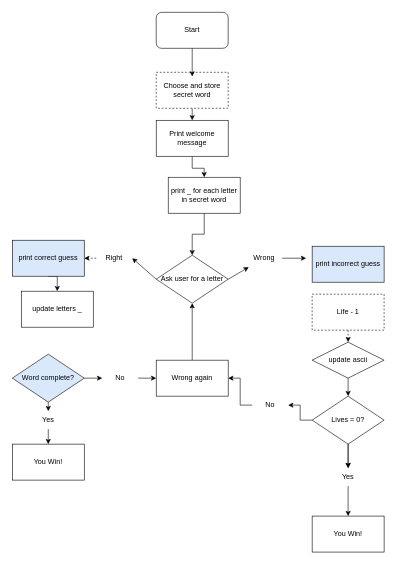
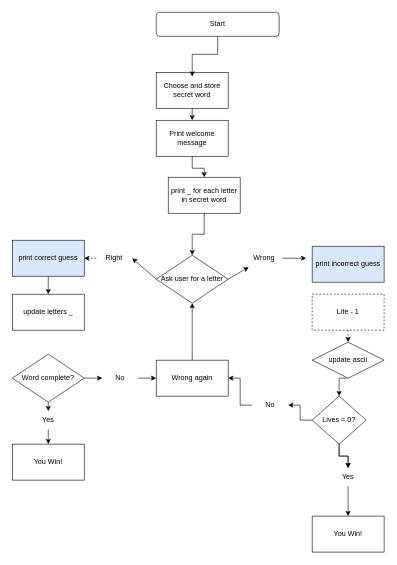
(192, 30) -> (218, 24)
(192, 90) -> (192, 90)
(57, 309) -> (48, 312)
(48, 378) -> (48, 378)
(348, 420) -> (339, 420)
